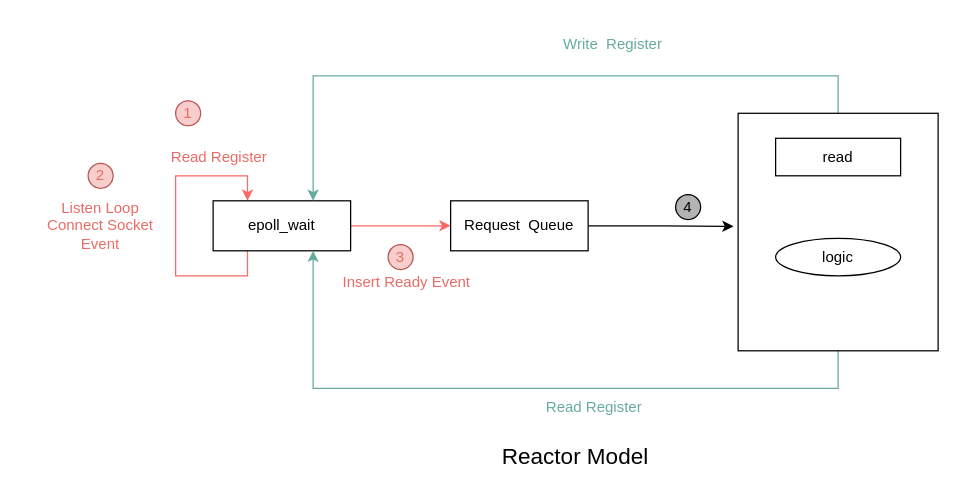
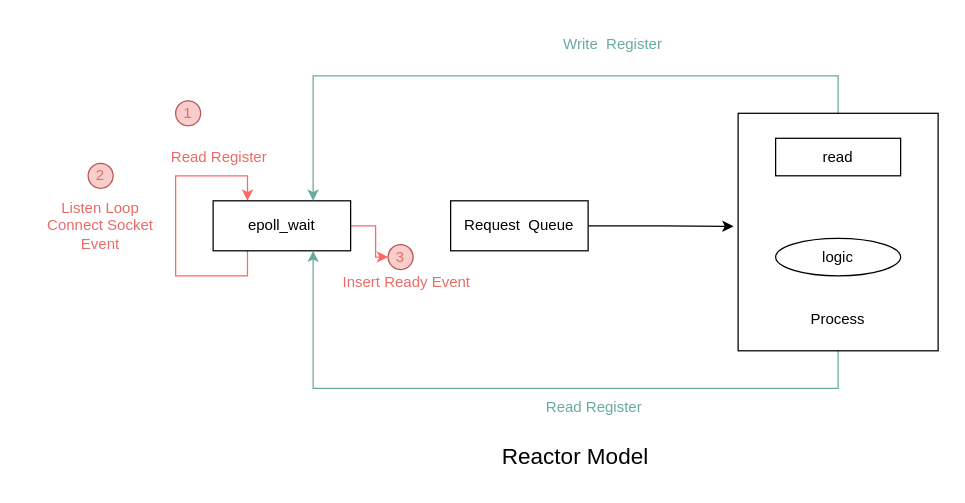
(688, 207) -> none
(408, 226) -> (376, 242)
none -> (838, 319)
